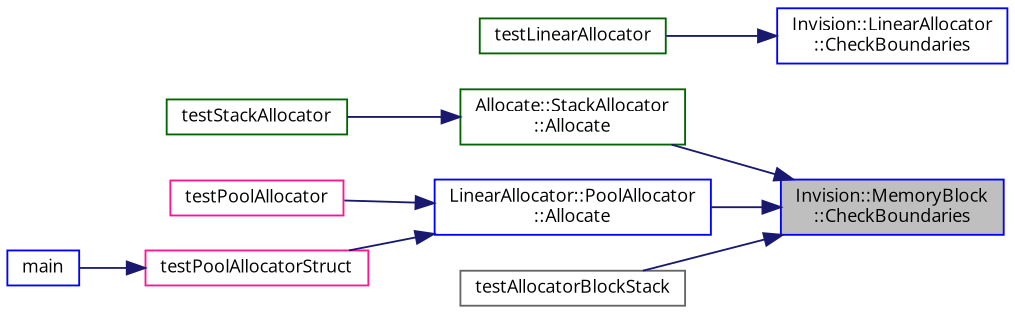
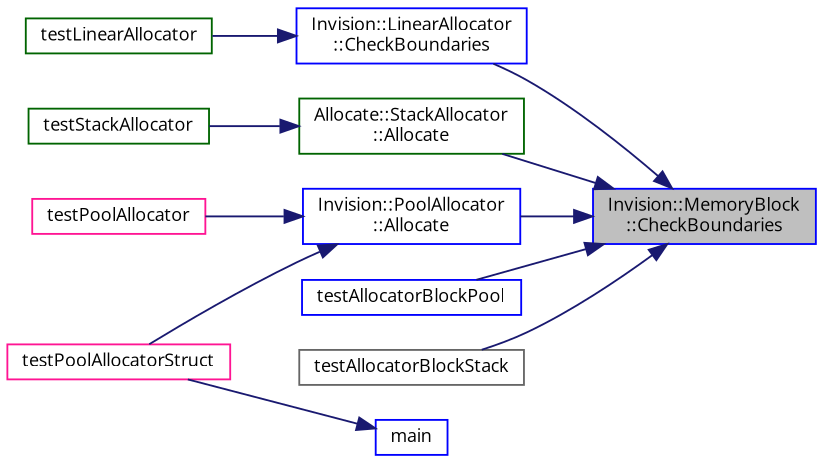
none -> (580, 114)
(573, 207) -> (412, 216)
(103, 268) -> (273, 402)
none -> (412, 297)
